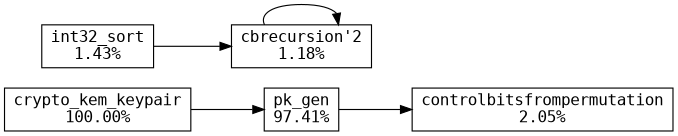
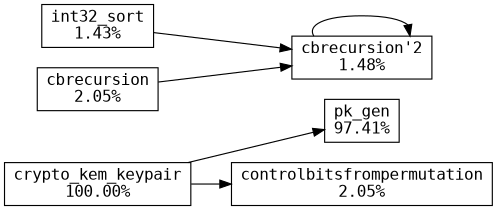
(301, 46) -> (362, 58)
none -> (98, 89)
(370, 110) -> (205, 184)
